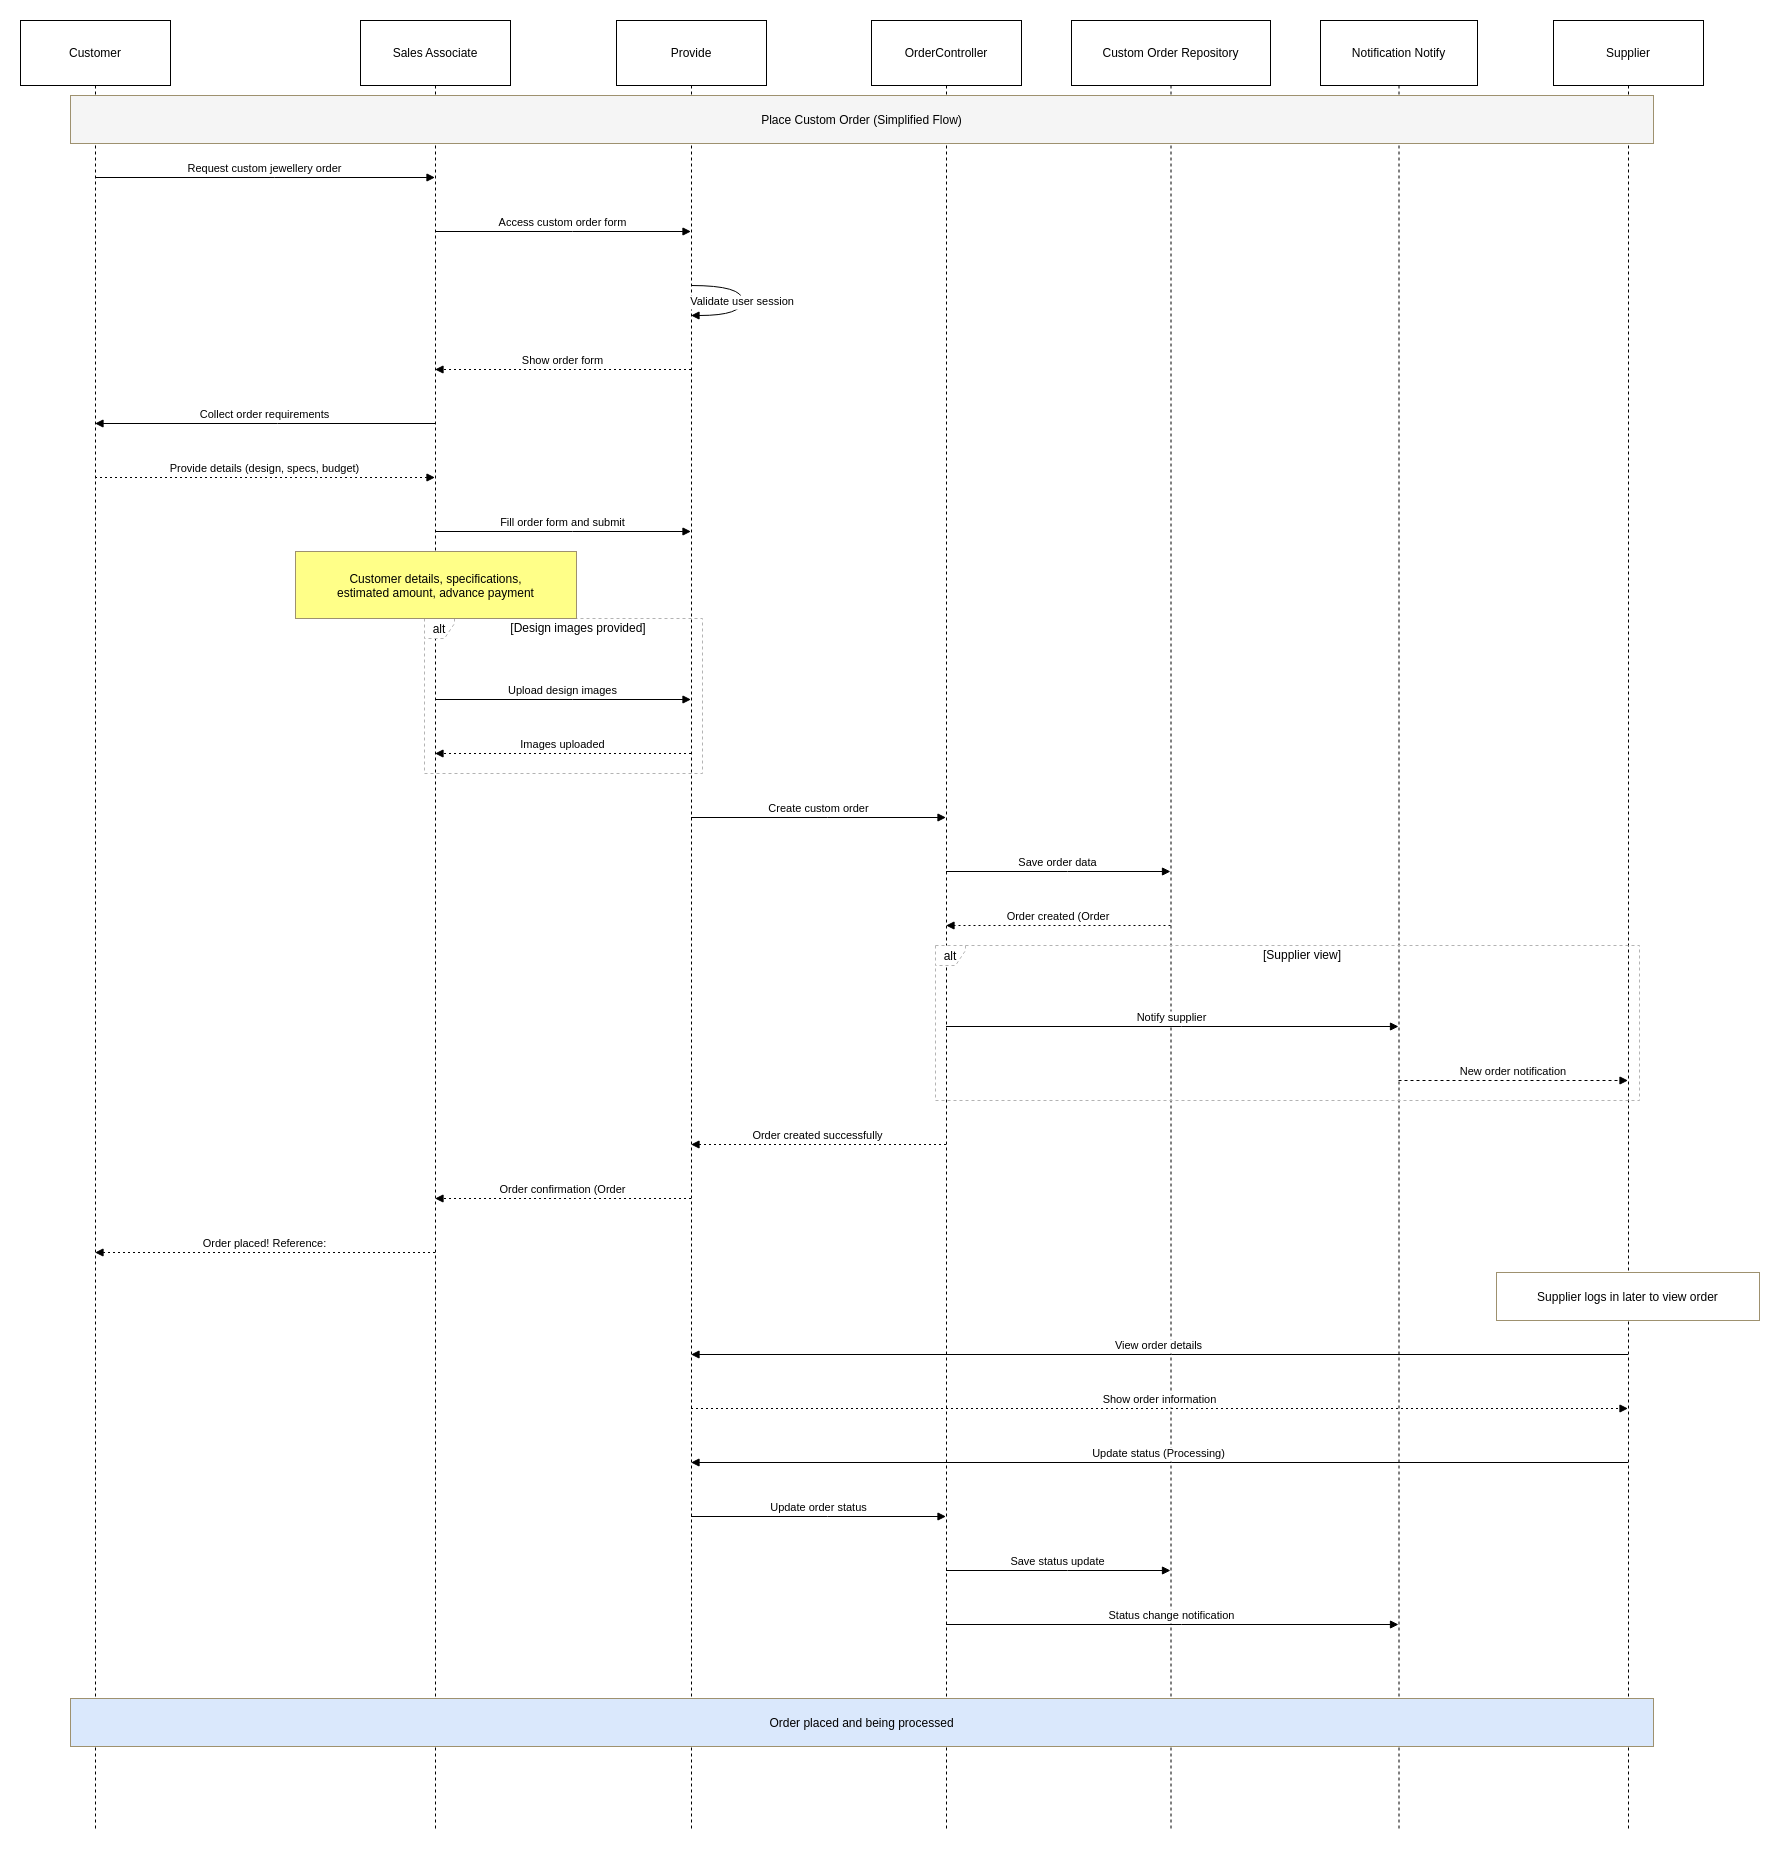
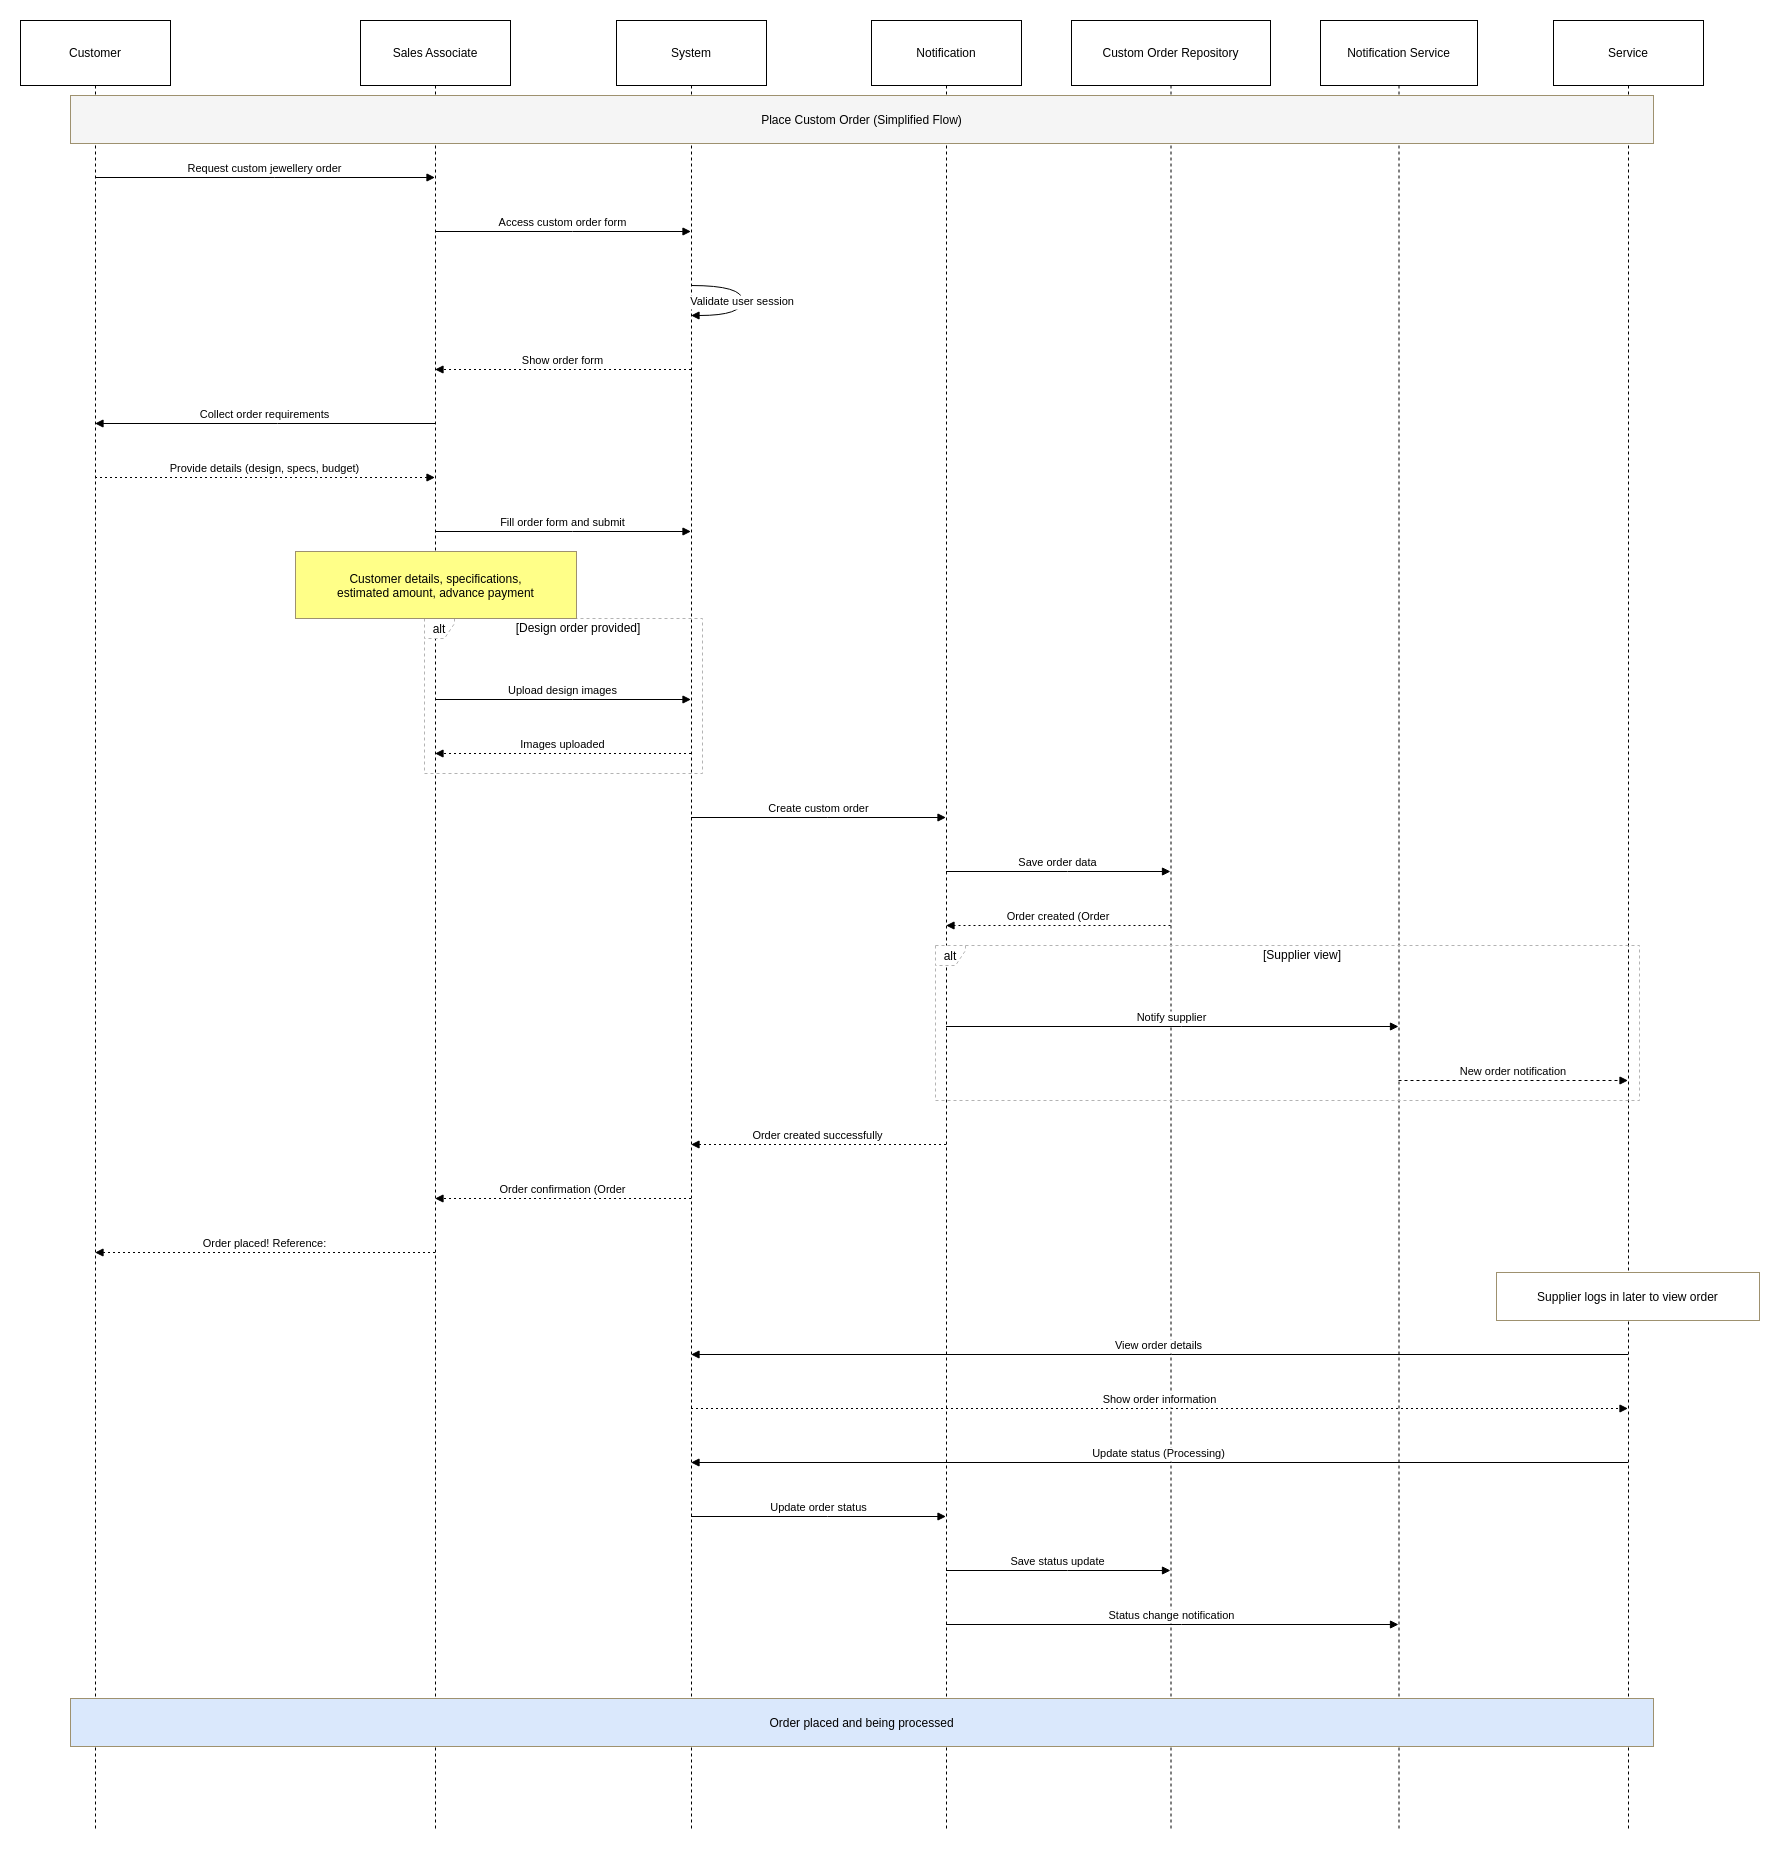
(692, 54) -> (692, 54)
(947, 54) -> (947, 54)
(1399, 54) -> (1399, 54)
(1629, 54) -> (1629, 54)
(579, 629) -> (579, 629)
